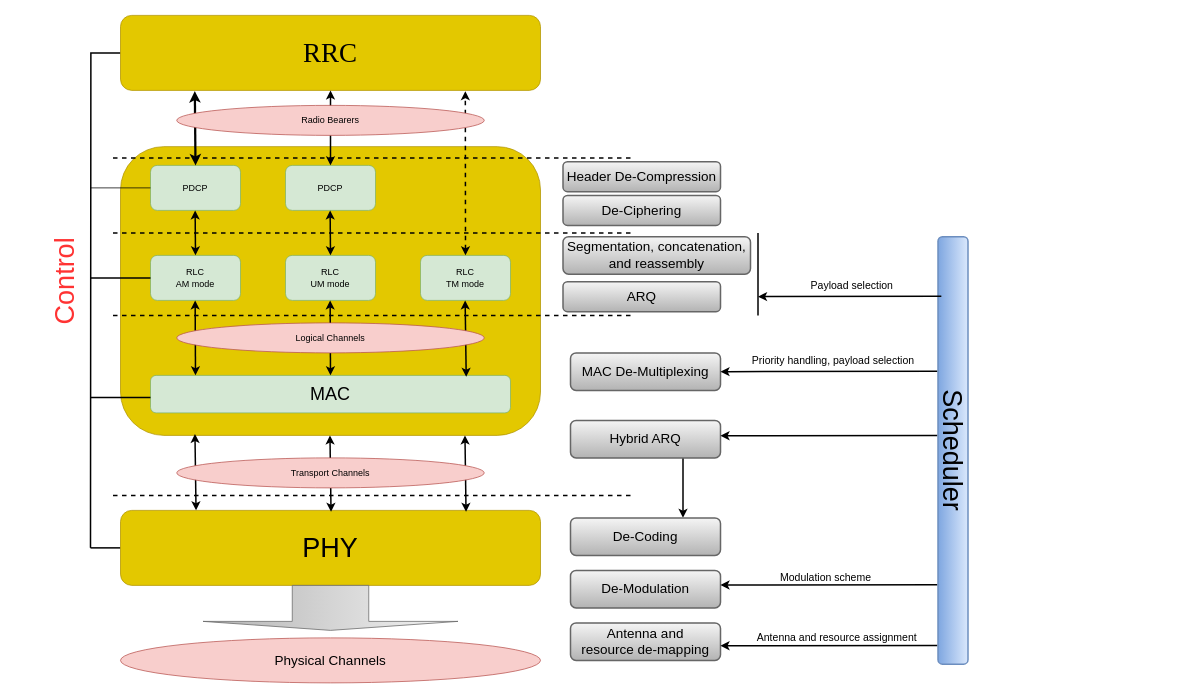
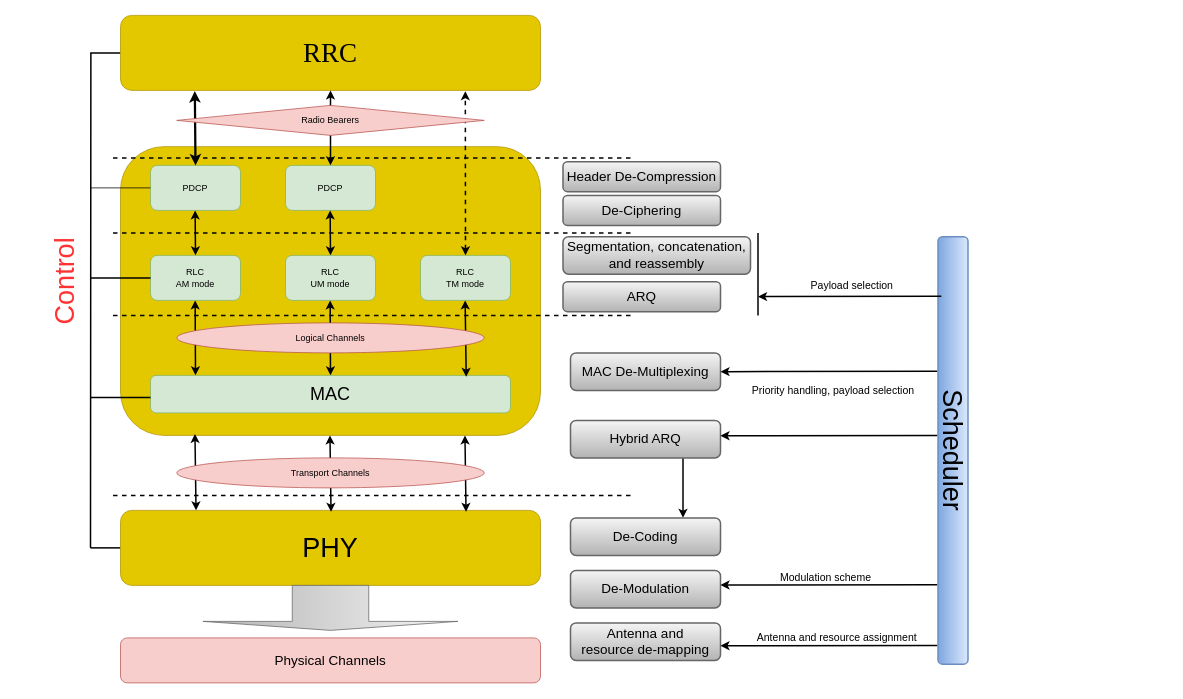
(330, 120) -> (330, 120)
(833, 360) -> (833, 390)
(330, 660) -> (330, 660)
